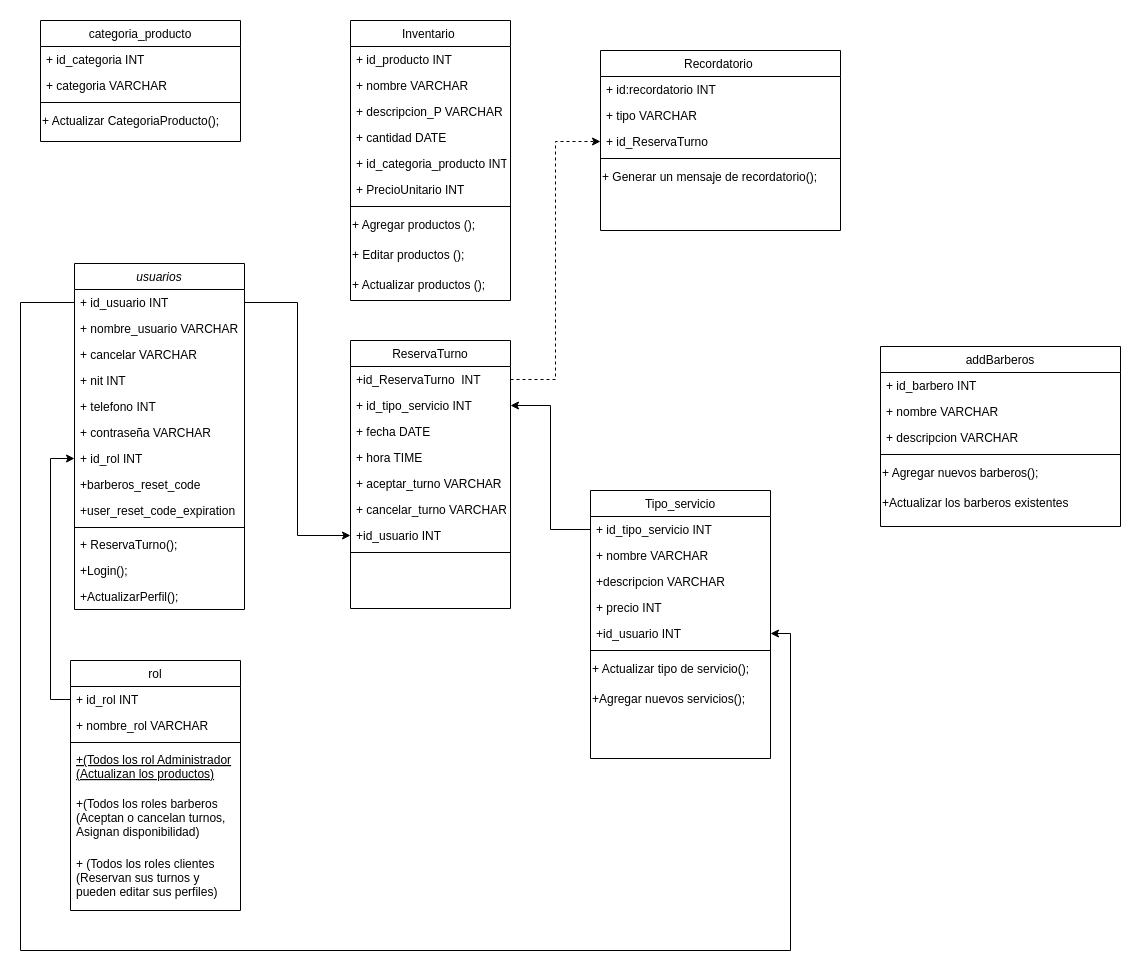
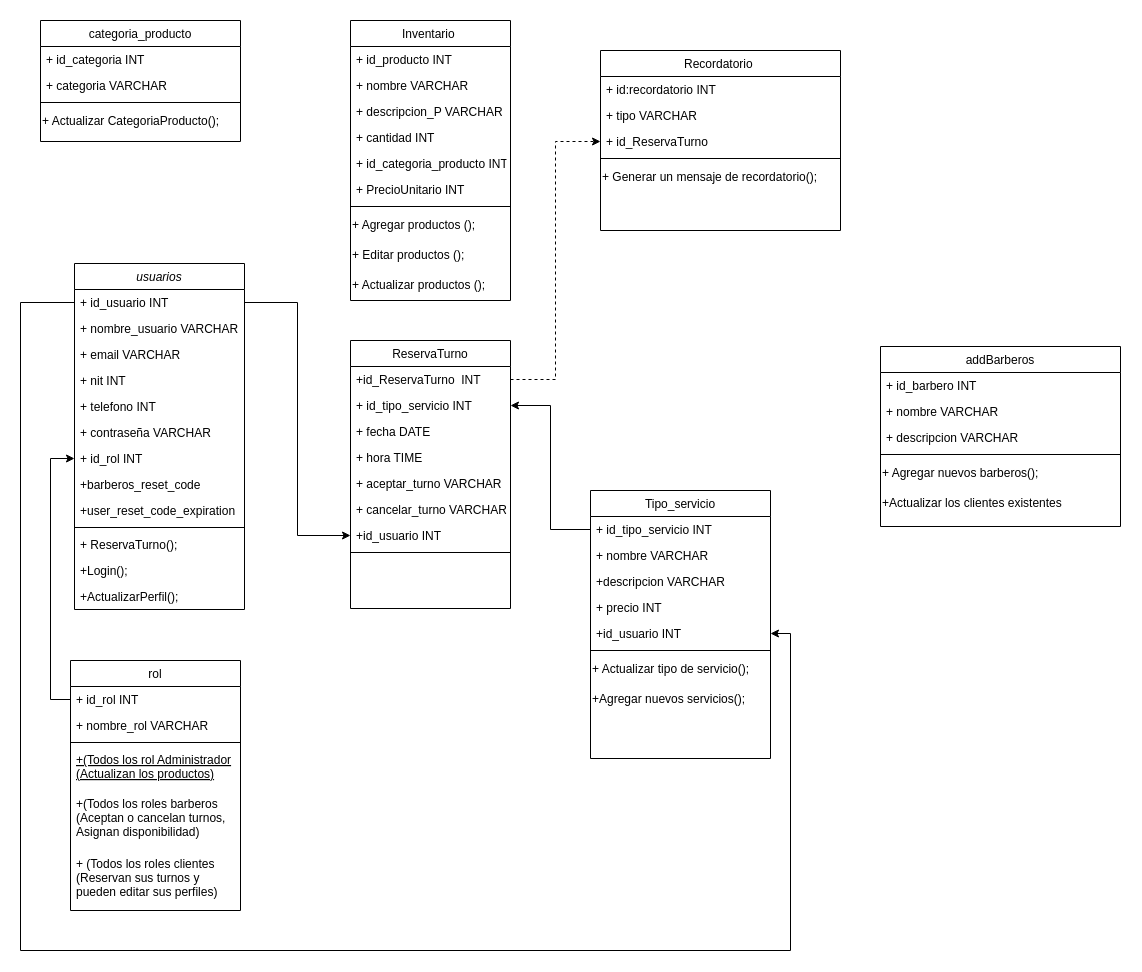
(402, 138) -> (398, 138)
(136, 355) -> (124, 355)
(989, 504) -> (986, 504)
